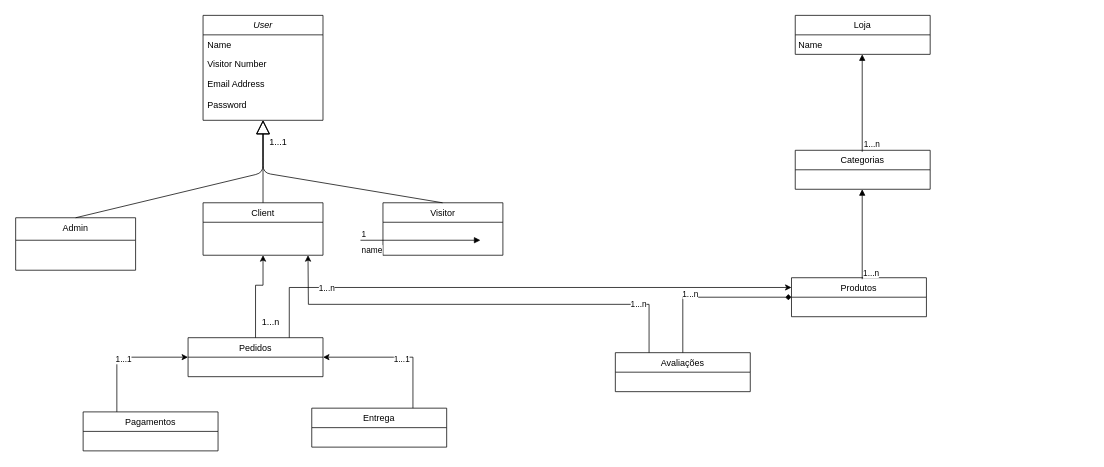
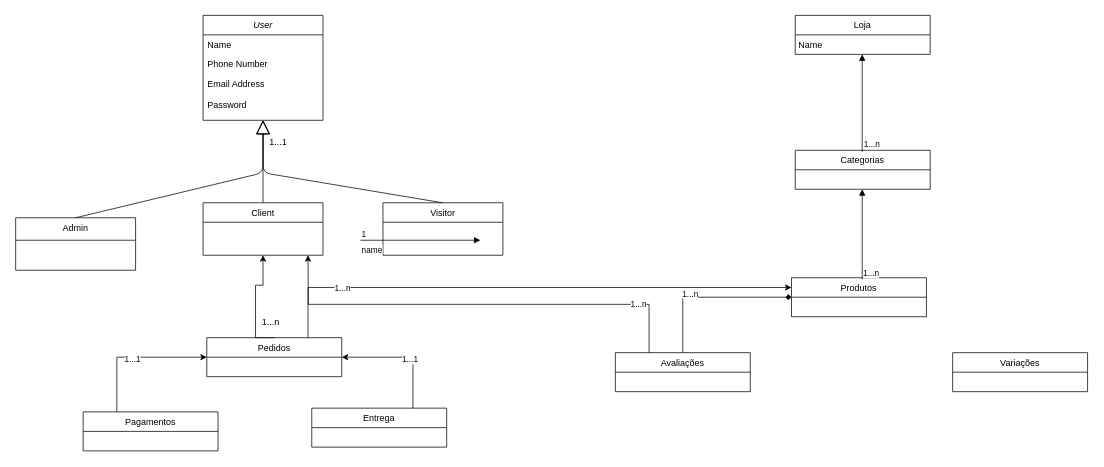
(239, 65) -> (236, 65)
(255, 357) -> (274, 357)
none -> (1020, 372)
